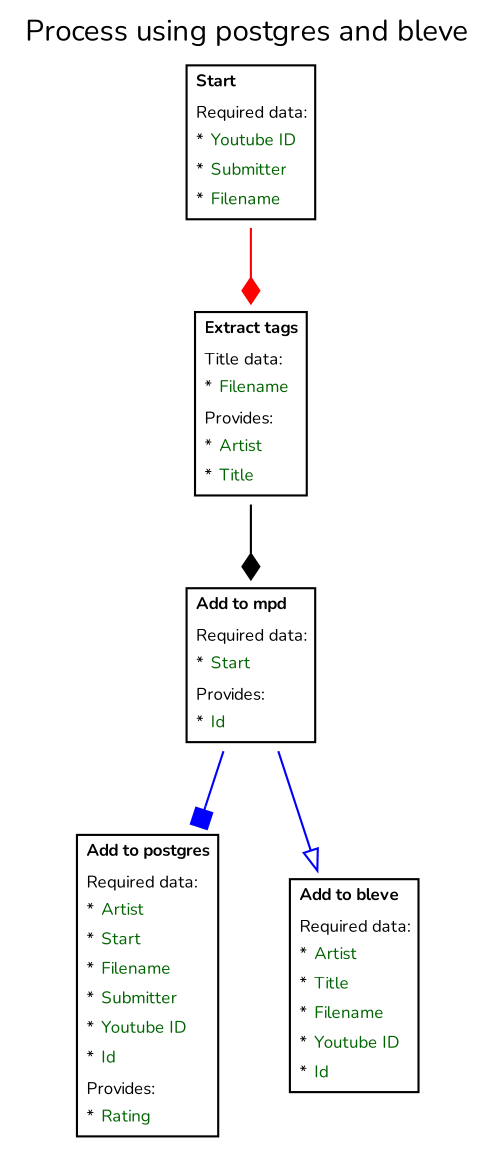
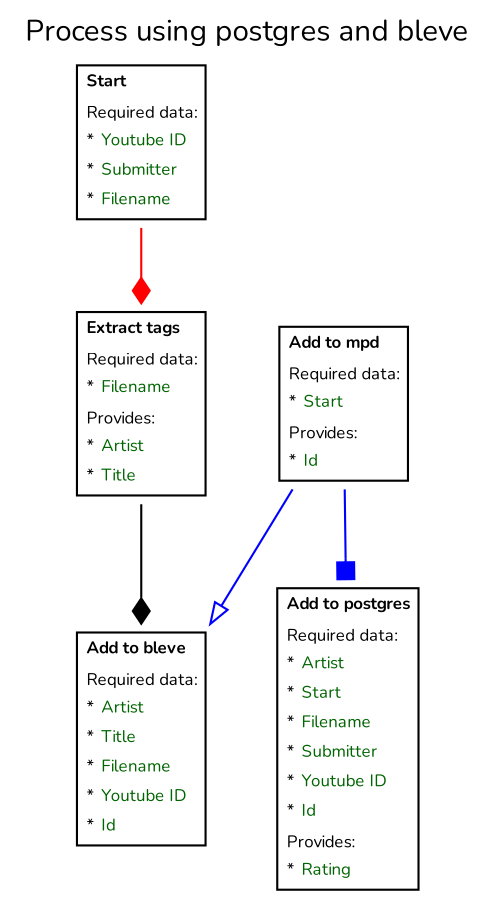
(244, 359) -> (142, 359)
(251, 529) -> (141, 551)
